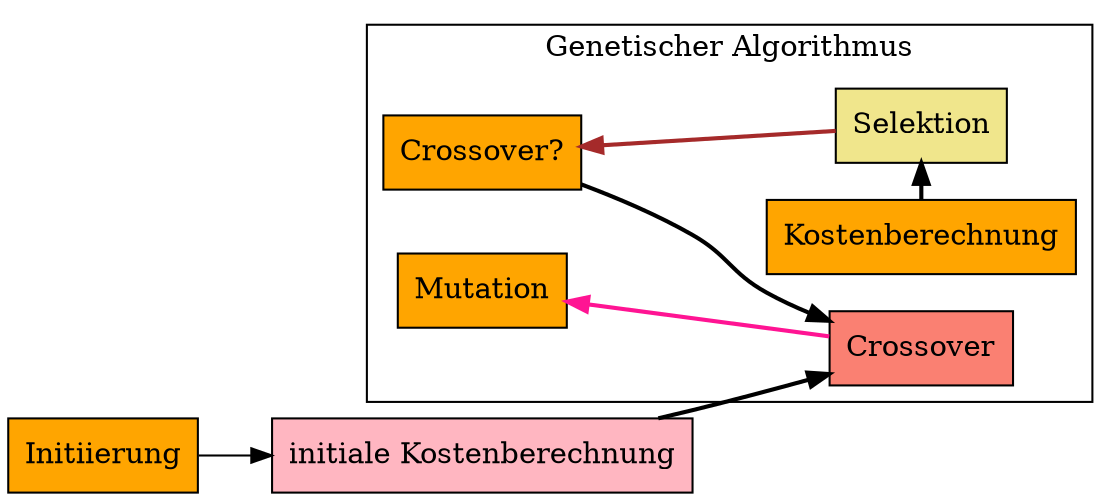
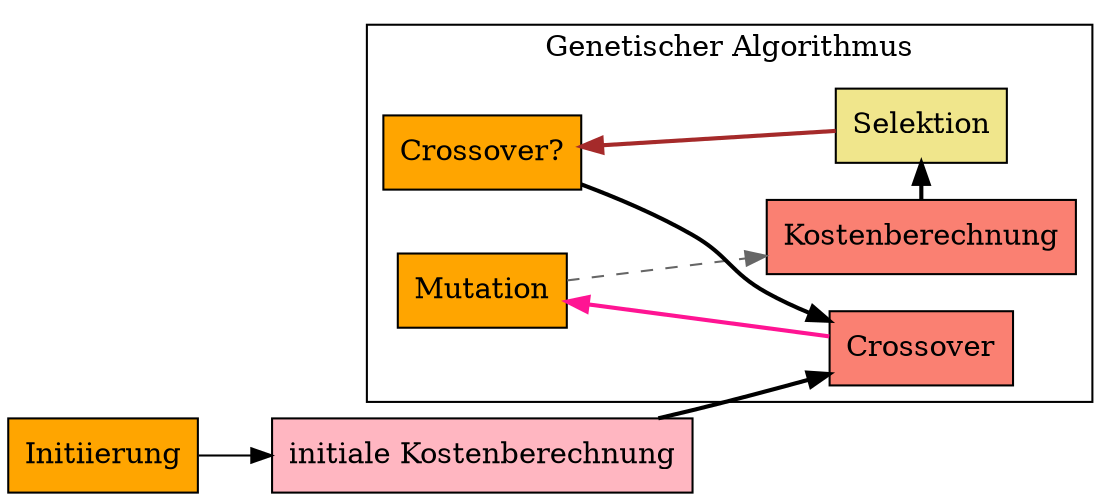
(921, 237) -> (921, 237)
none -> (656, 269)
